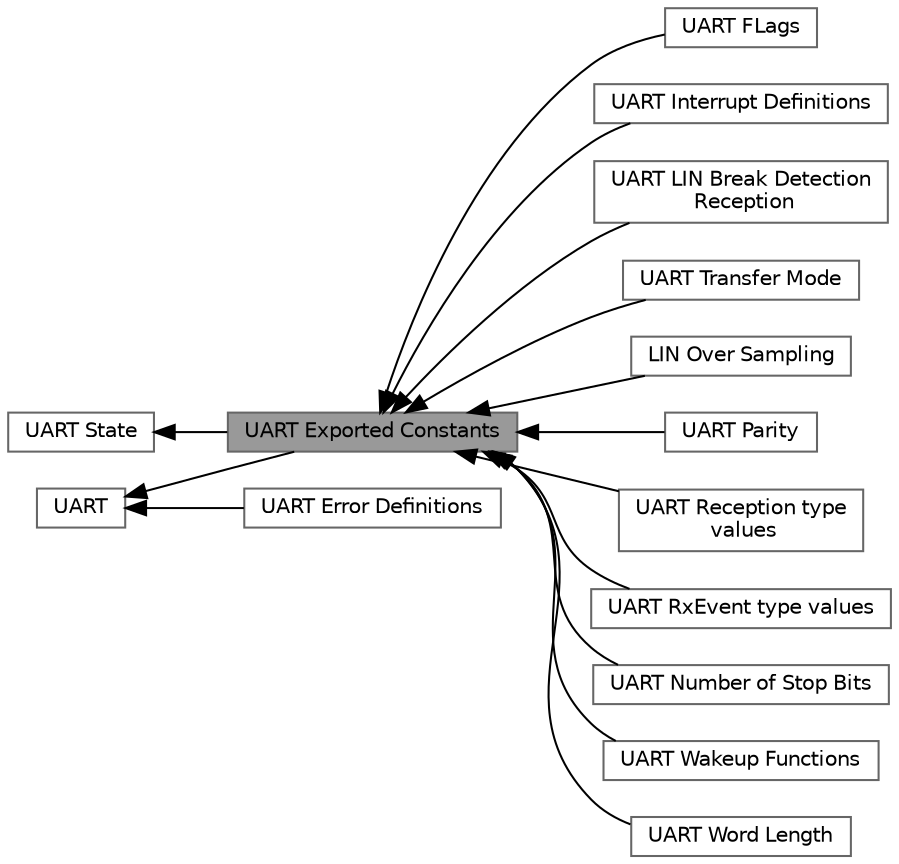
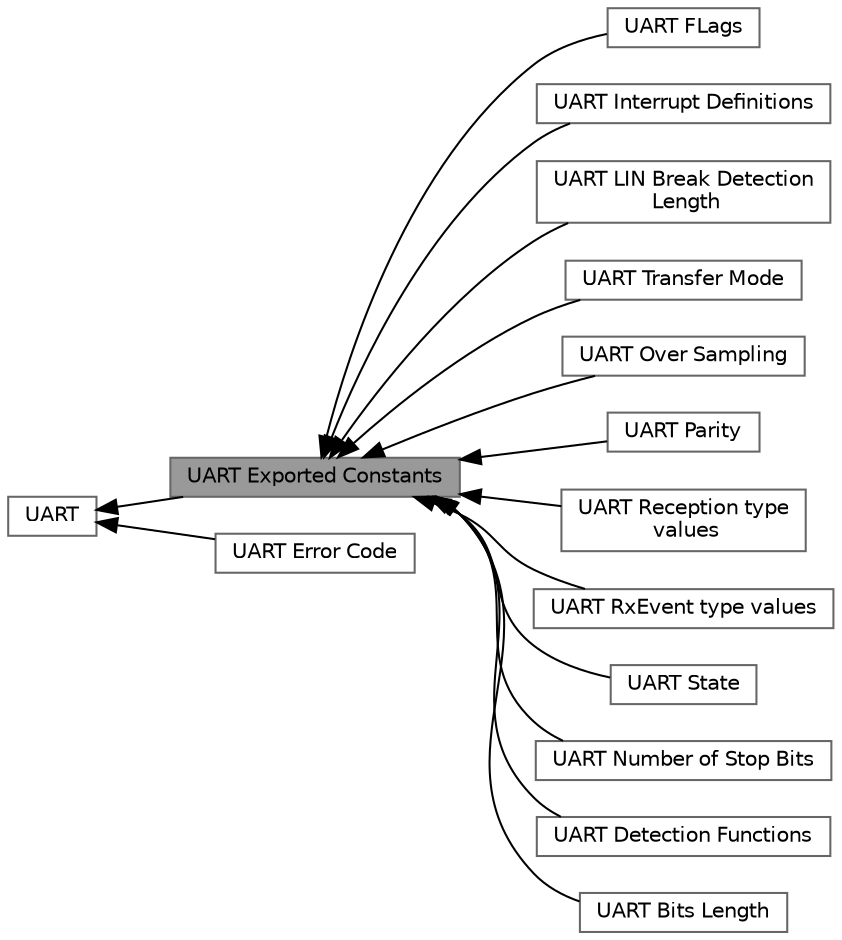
(741, 192) -> (684, 192)
(741, 356) -> (684, 356)
(201, 432) -> (517, 629)
(373, 508) -> (315, 553)
(741, 761) -> (684, 837)
(741, 837) -> (684, 912)
